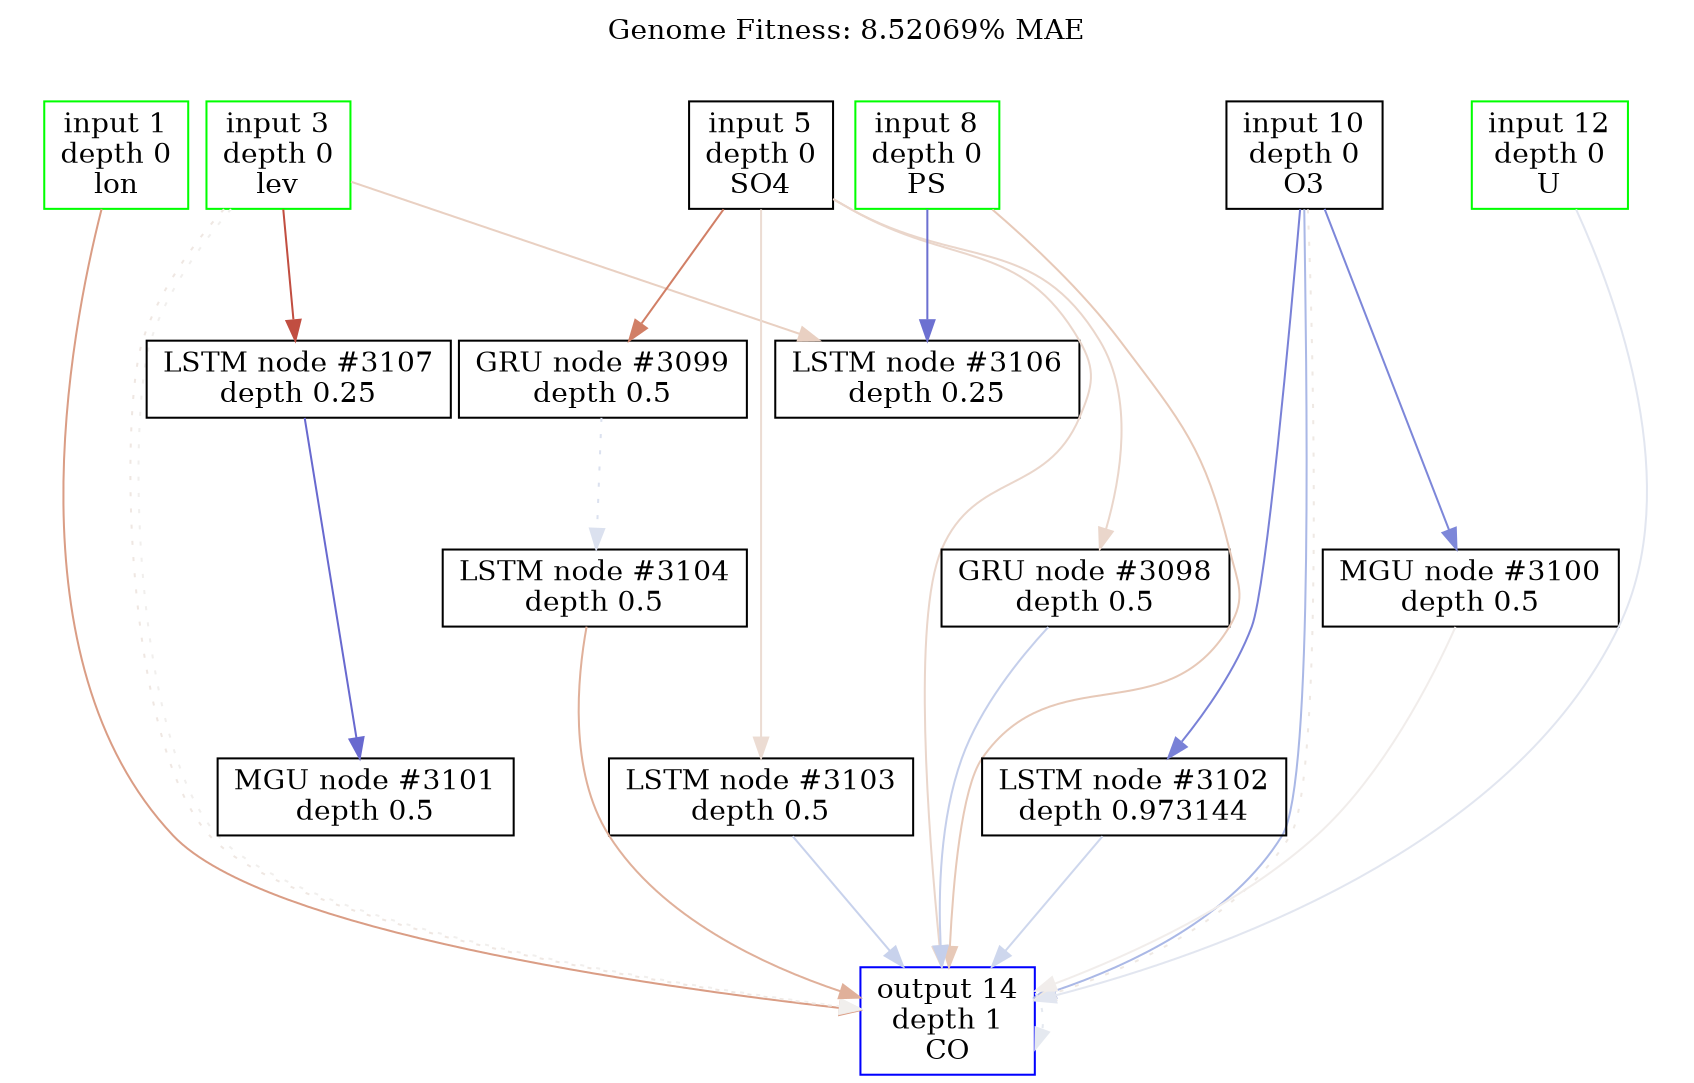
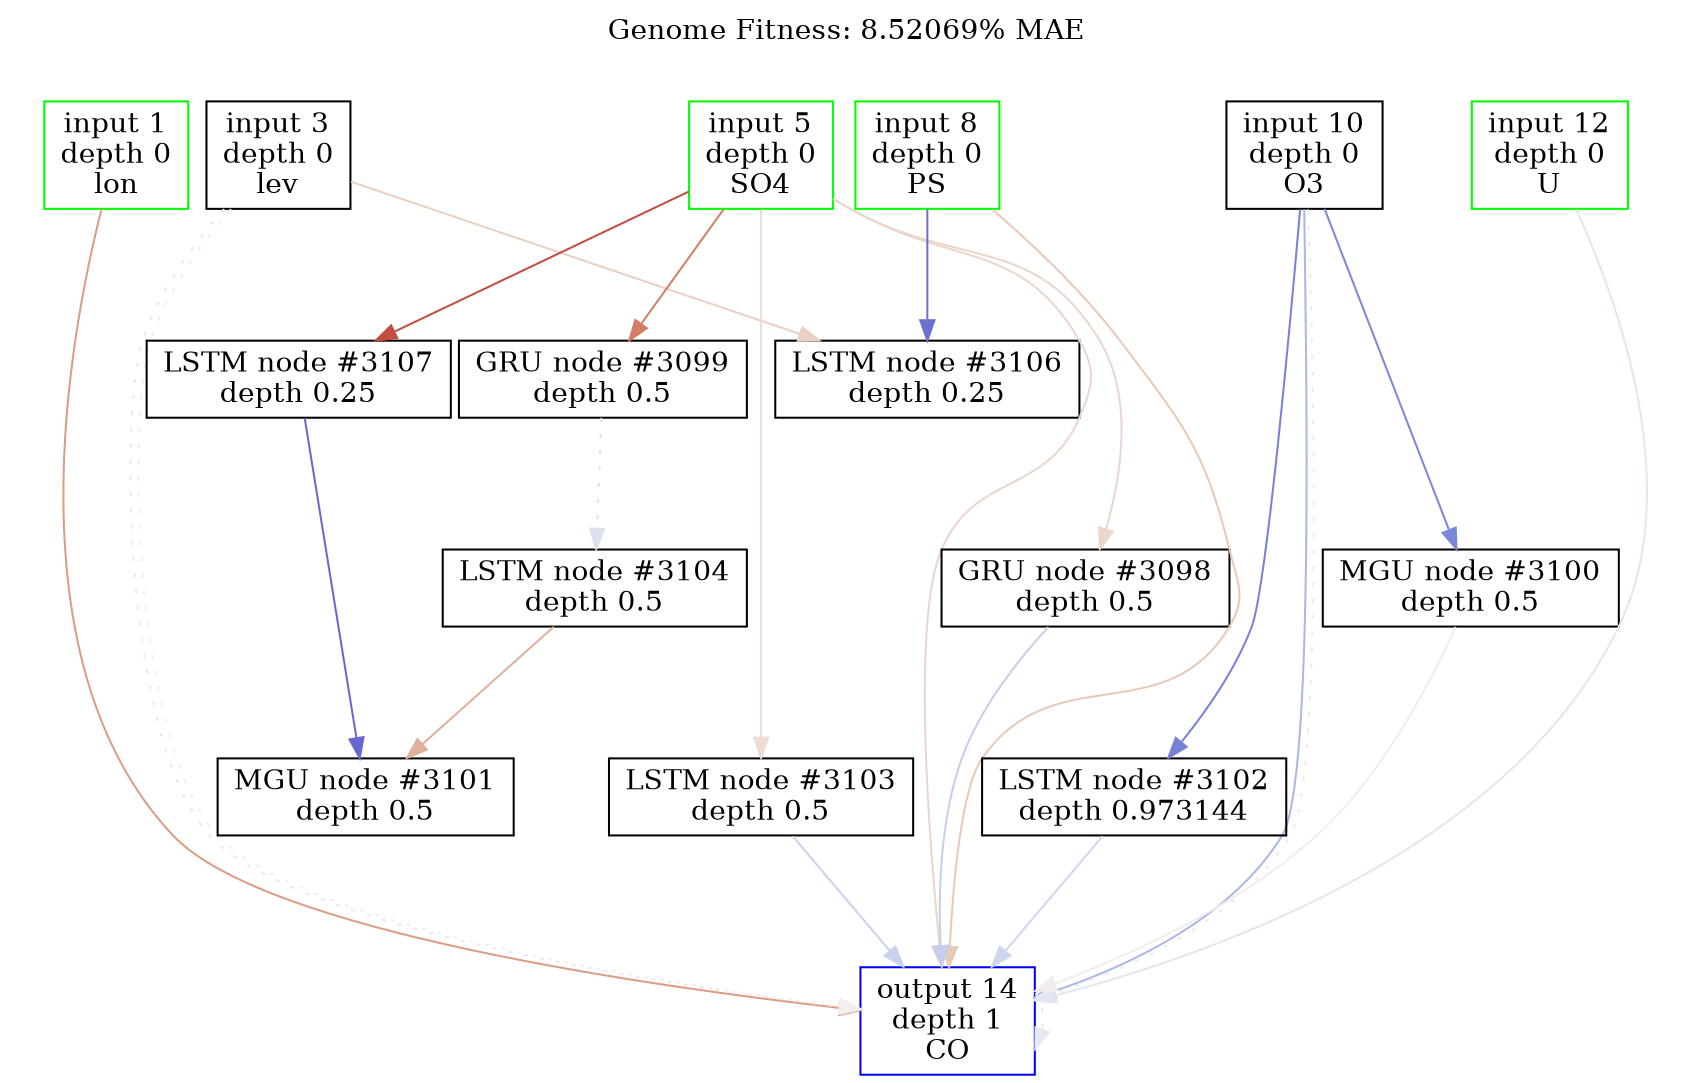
(278, 155) -> (278, 155)
(761, 155) -> (761, 155)
(288, 264) -> (542, 262)
(630, 864) -> (488, 685)
